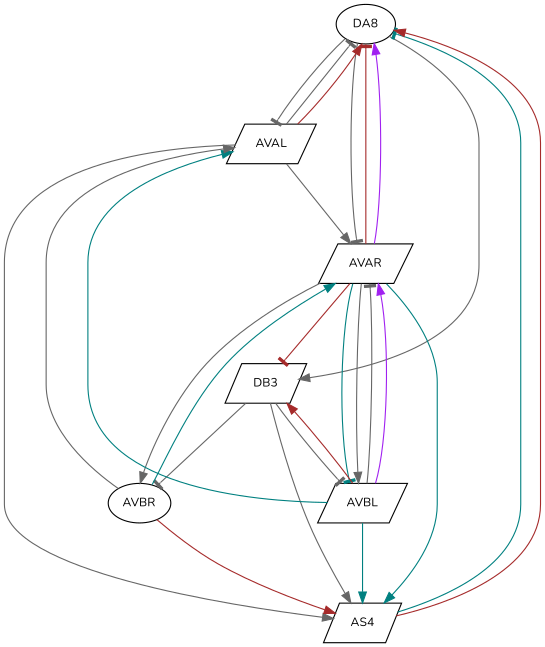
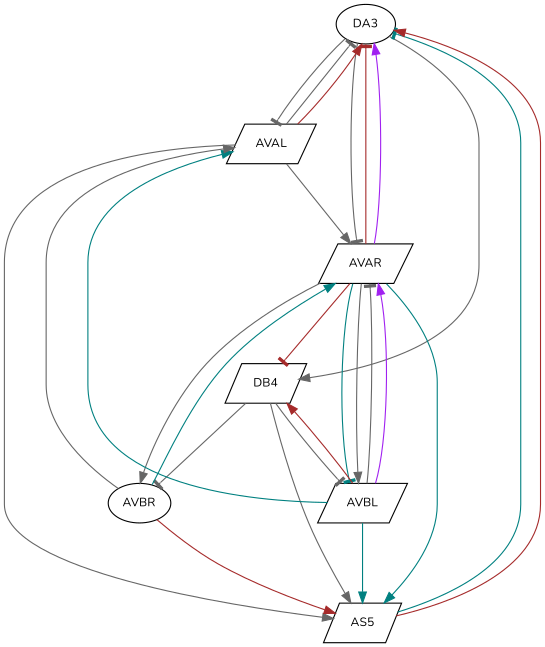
(366, 24) -> (366, 24)
(266, 383) -> (266, 383)
(363, 623) -> (363, 623)
